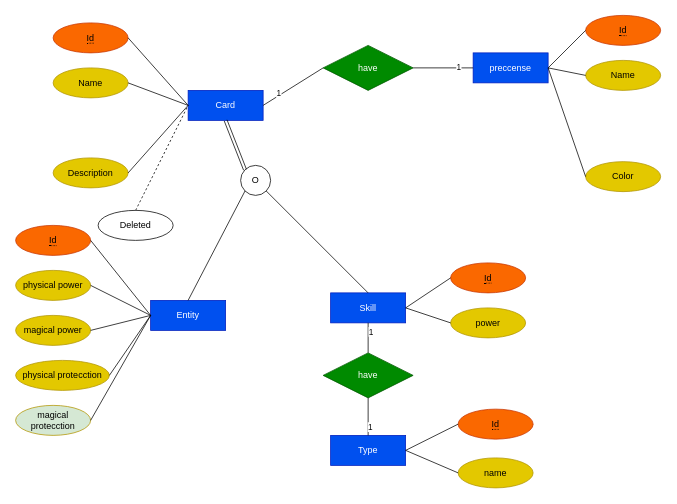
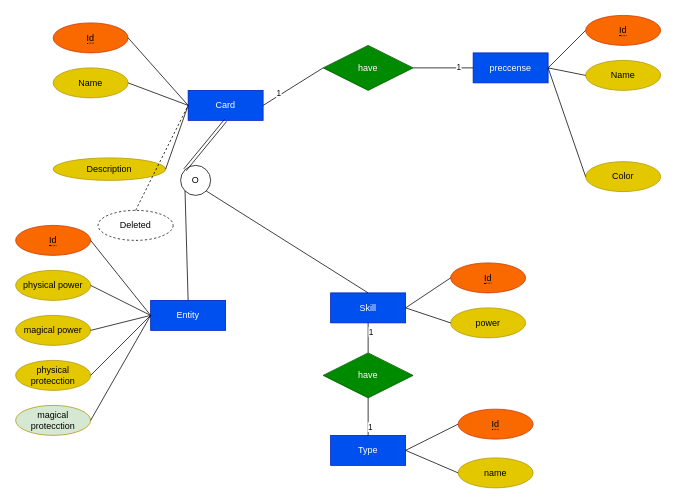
(90, 173) -> (109, 169)
(255, 180) -> (195, 180)
(135, 225) -> (135, 225)
(62, 375) -> (53, 375)
